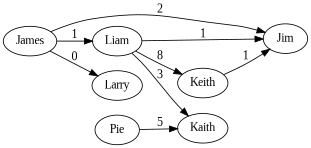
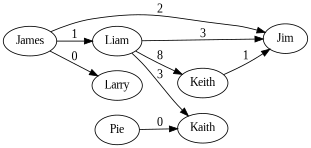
(203, 34) -> (203, 34)
(160, 123) -> (160, 123)
